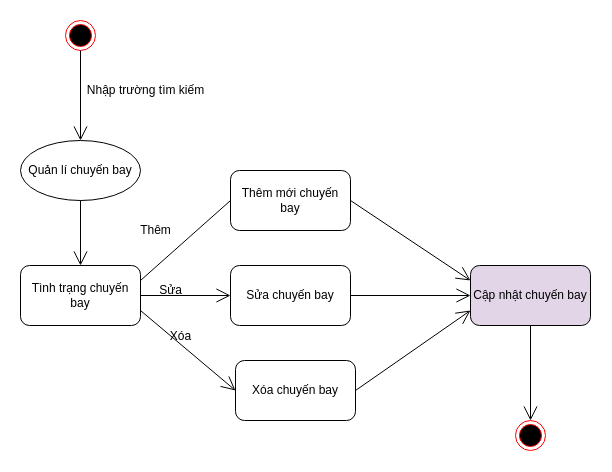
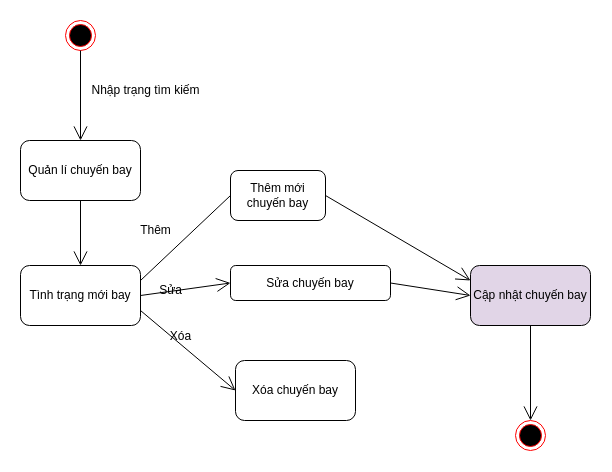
(146, 91) -> (146, 91)
(81, 171) -> (81, 171)
(291, 201) -> (278, 196)
(81, 296) -> (81, 296)
(291, 296) -> (311, 283)
(412, 351) -> none
